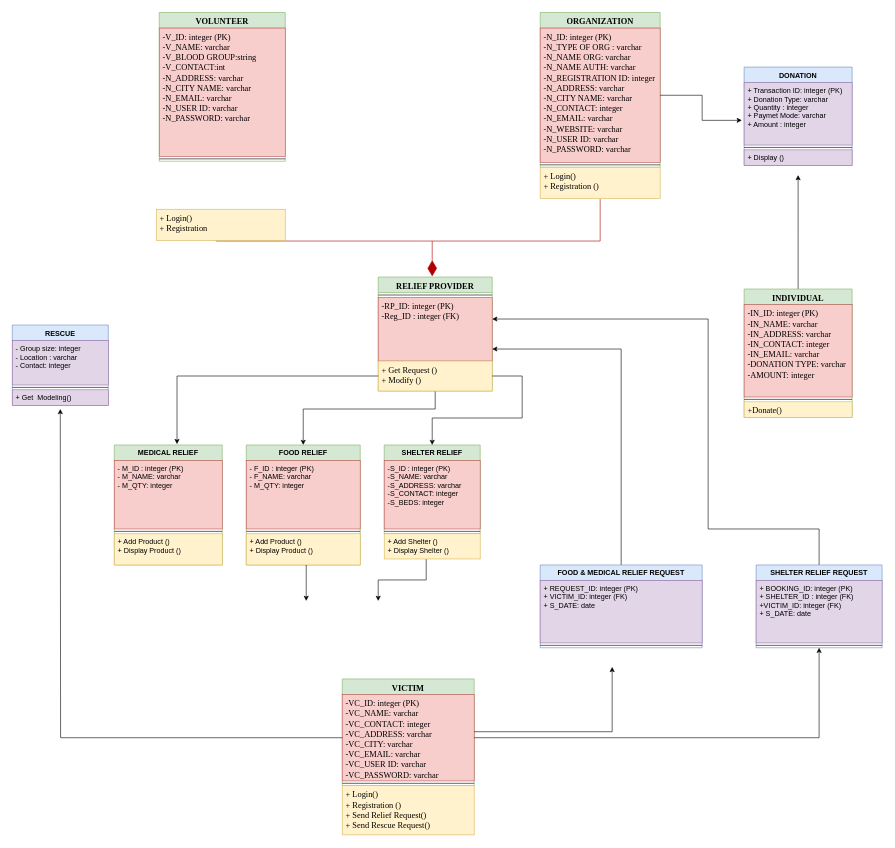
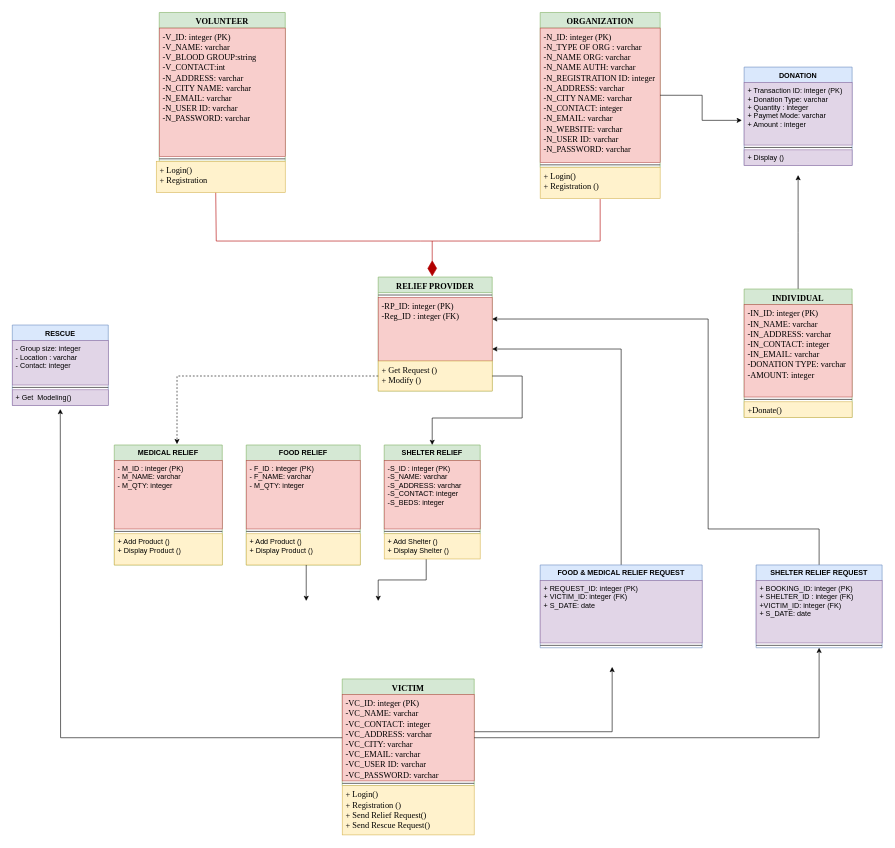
(221, 225) -> (221, 177)
(245, 376) -> (245, 376)
(303, 409) -> none
